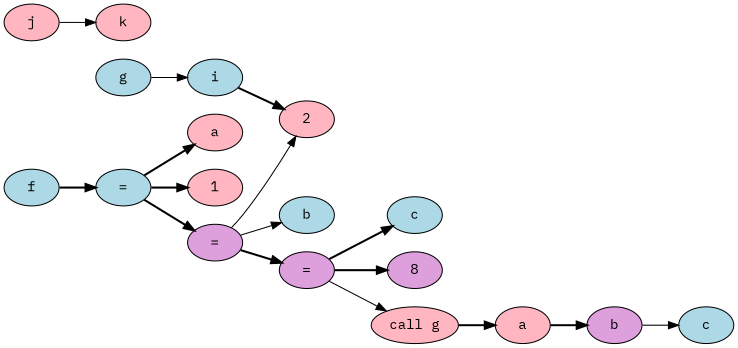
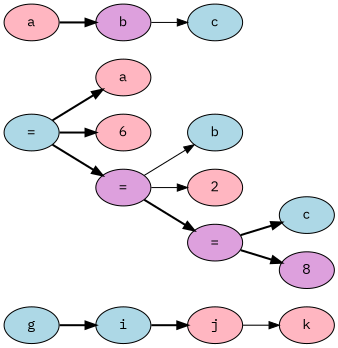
(164, 77) -> (72, 325)
(256, 96) -> (164, 325)
(32, 188) -> none
(215, 188) -> (123, 133)
(415, 325) -> none
